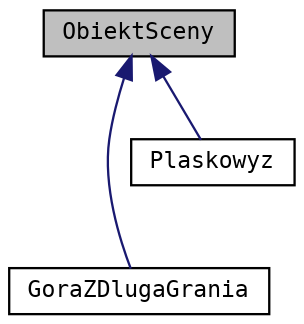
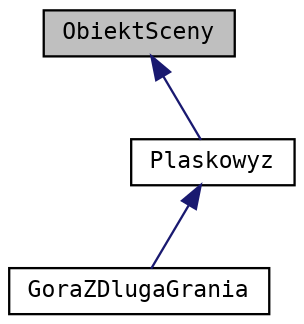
(108, 174) -> (170, 237)
